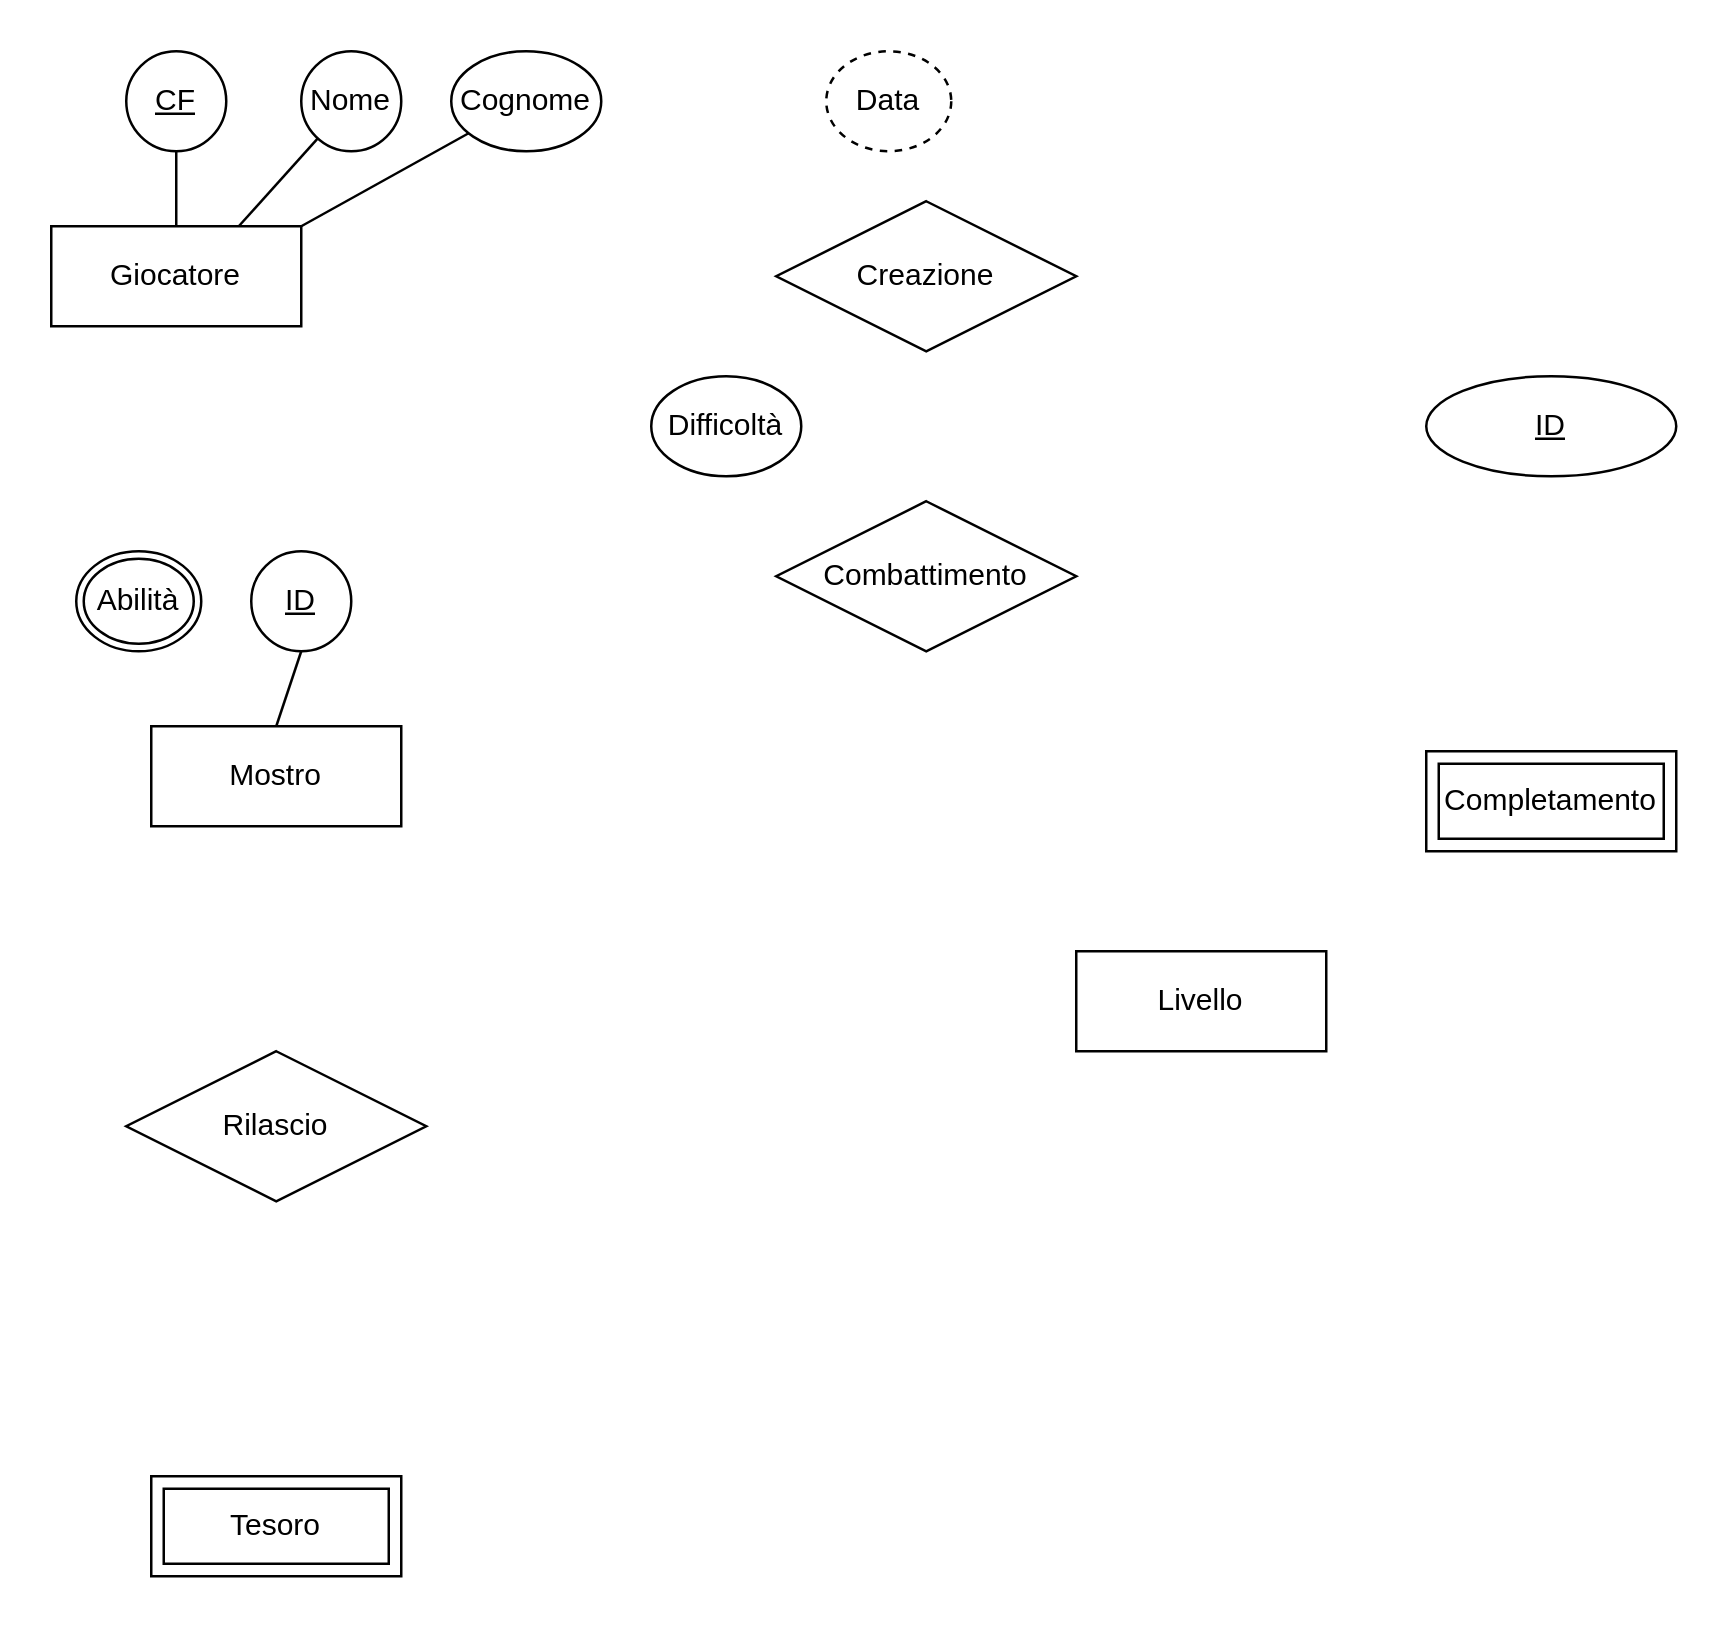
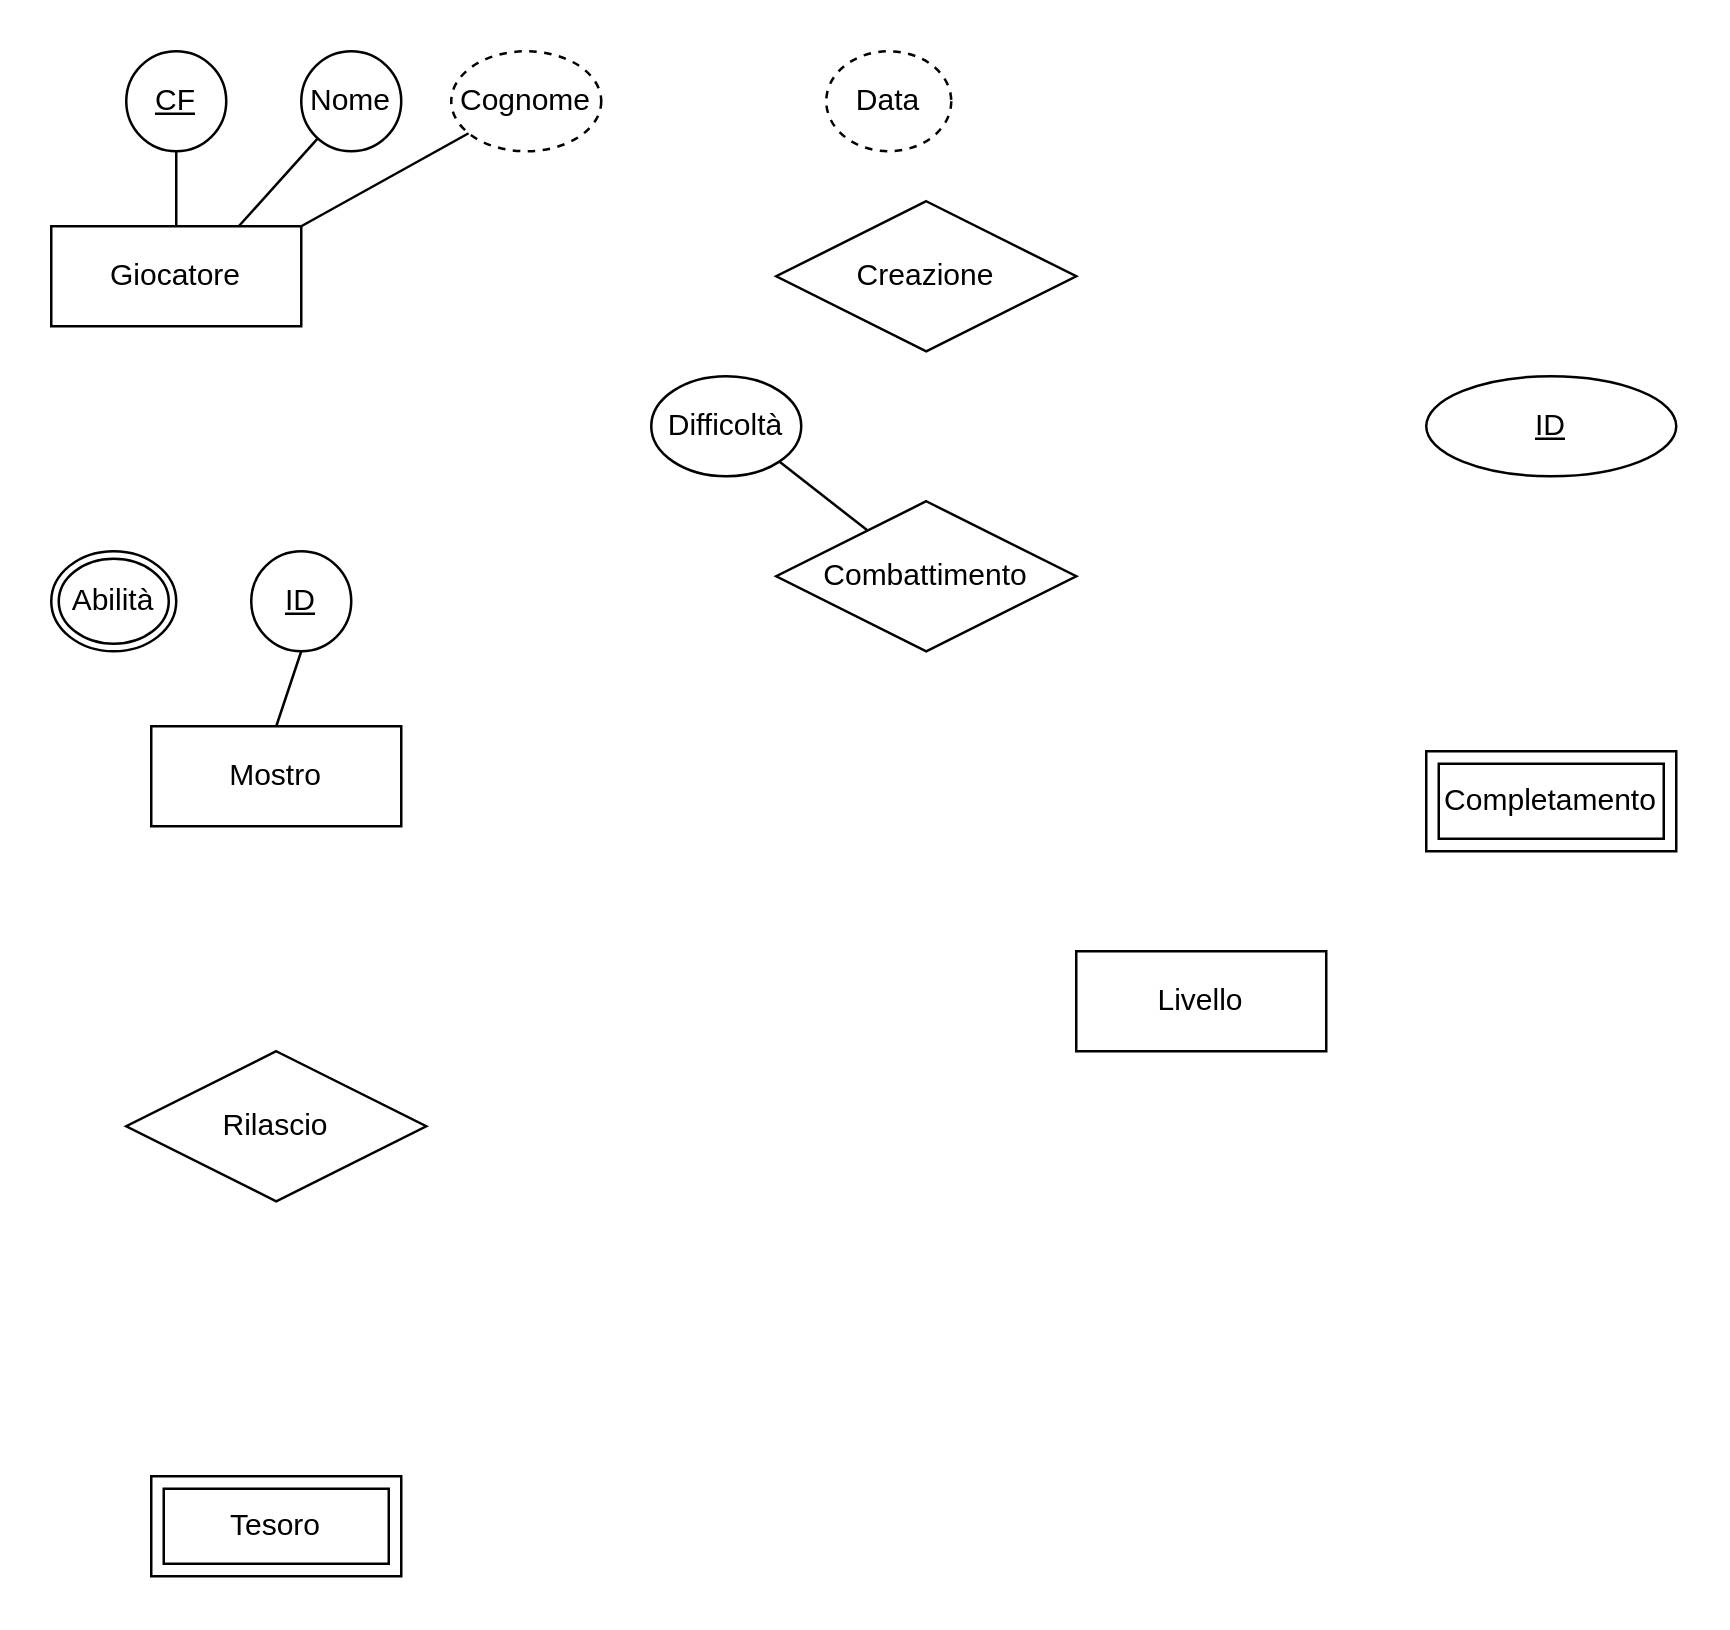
(526, 101) -> (526, 101)
none -> (823, 496)
(139, 601) -> (114, 601)
